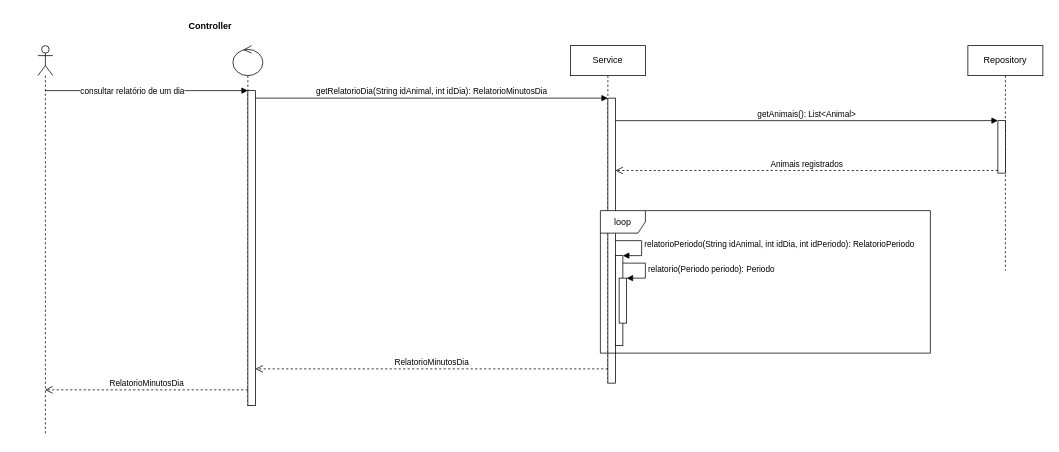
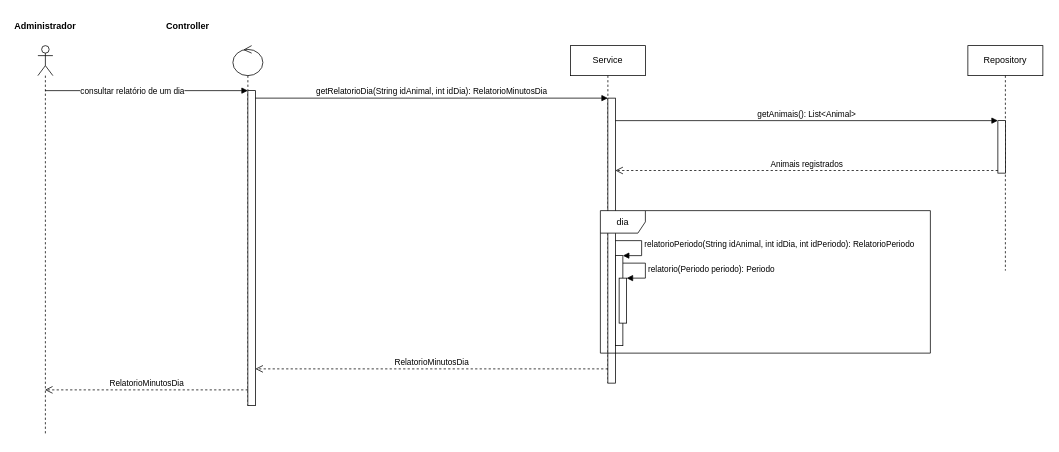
none -> (45, 25)
(210, 25) -> (188, 25)
(623, 222) -> (623, 222)
